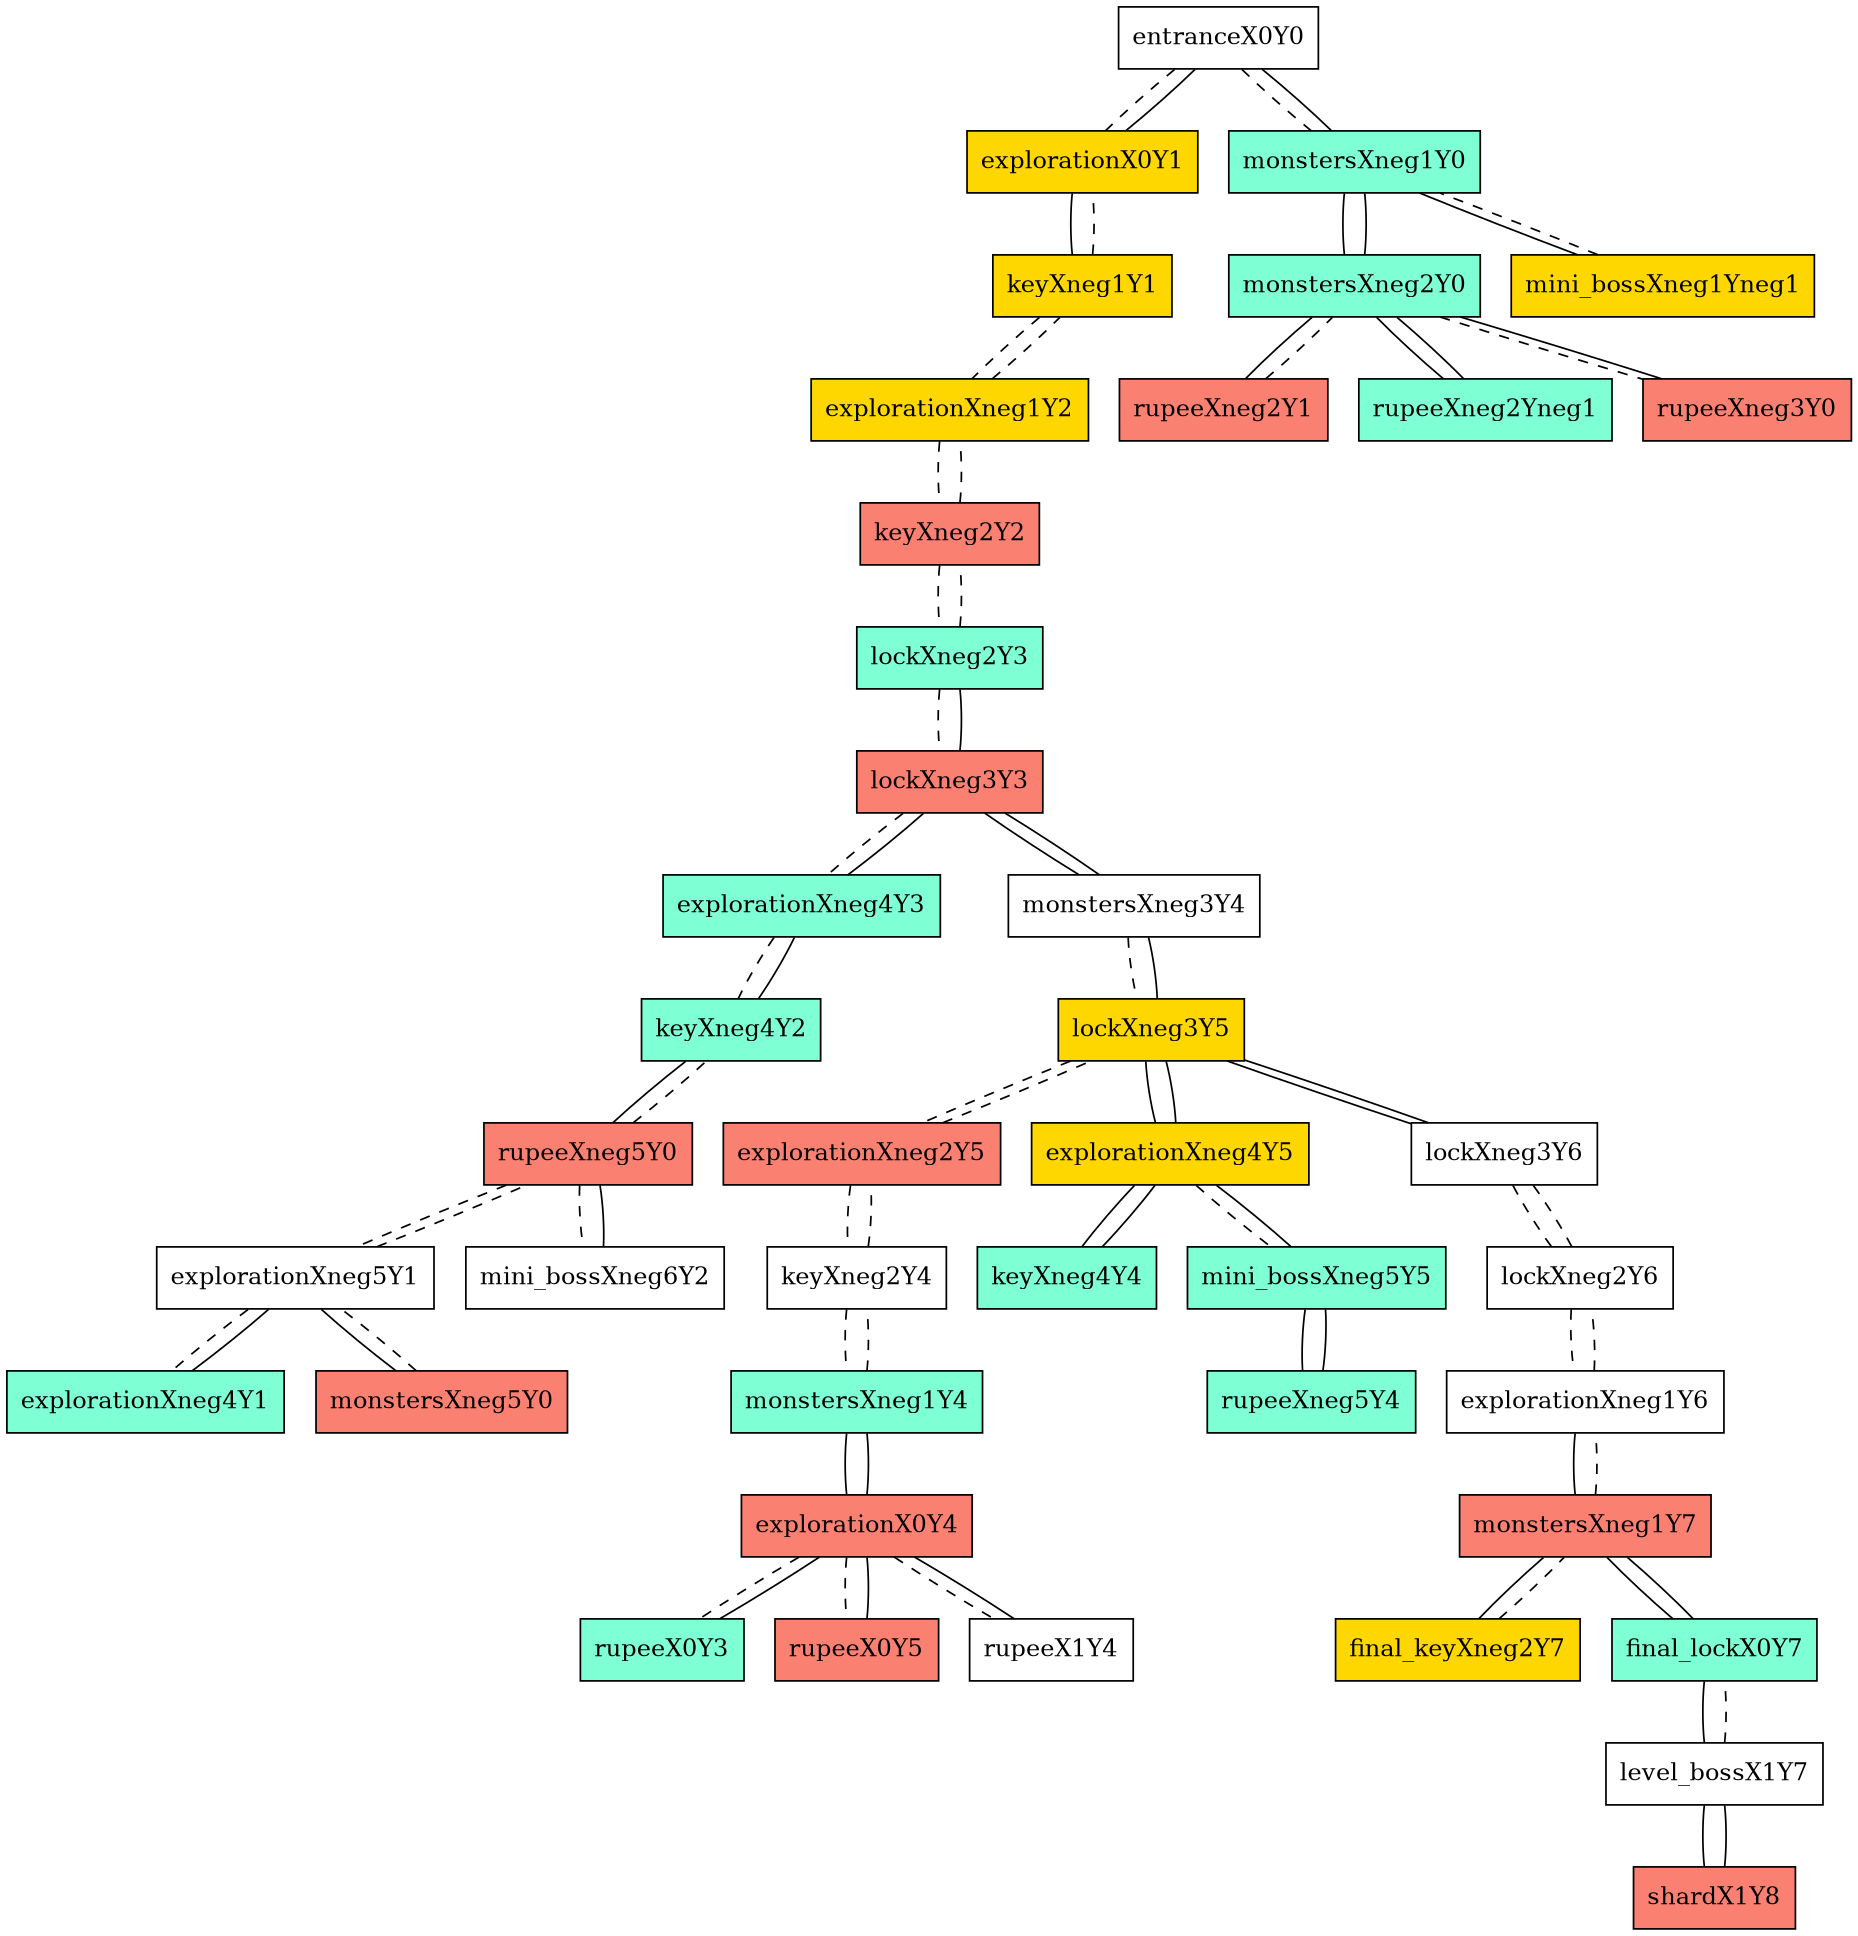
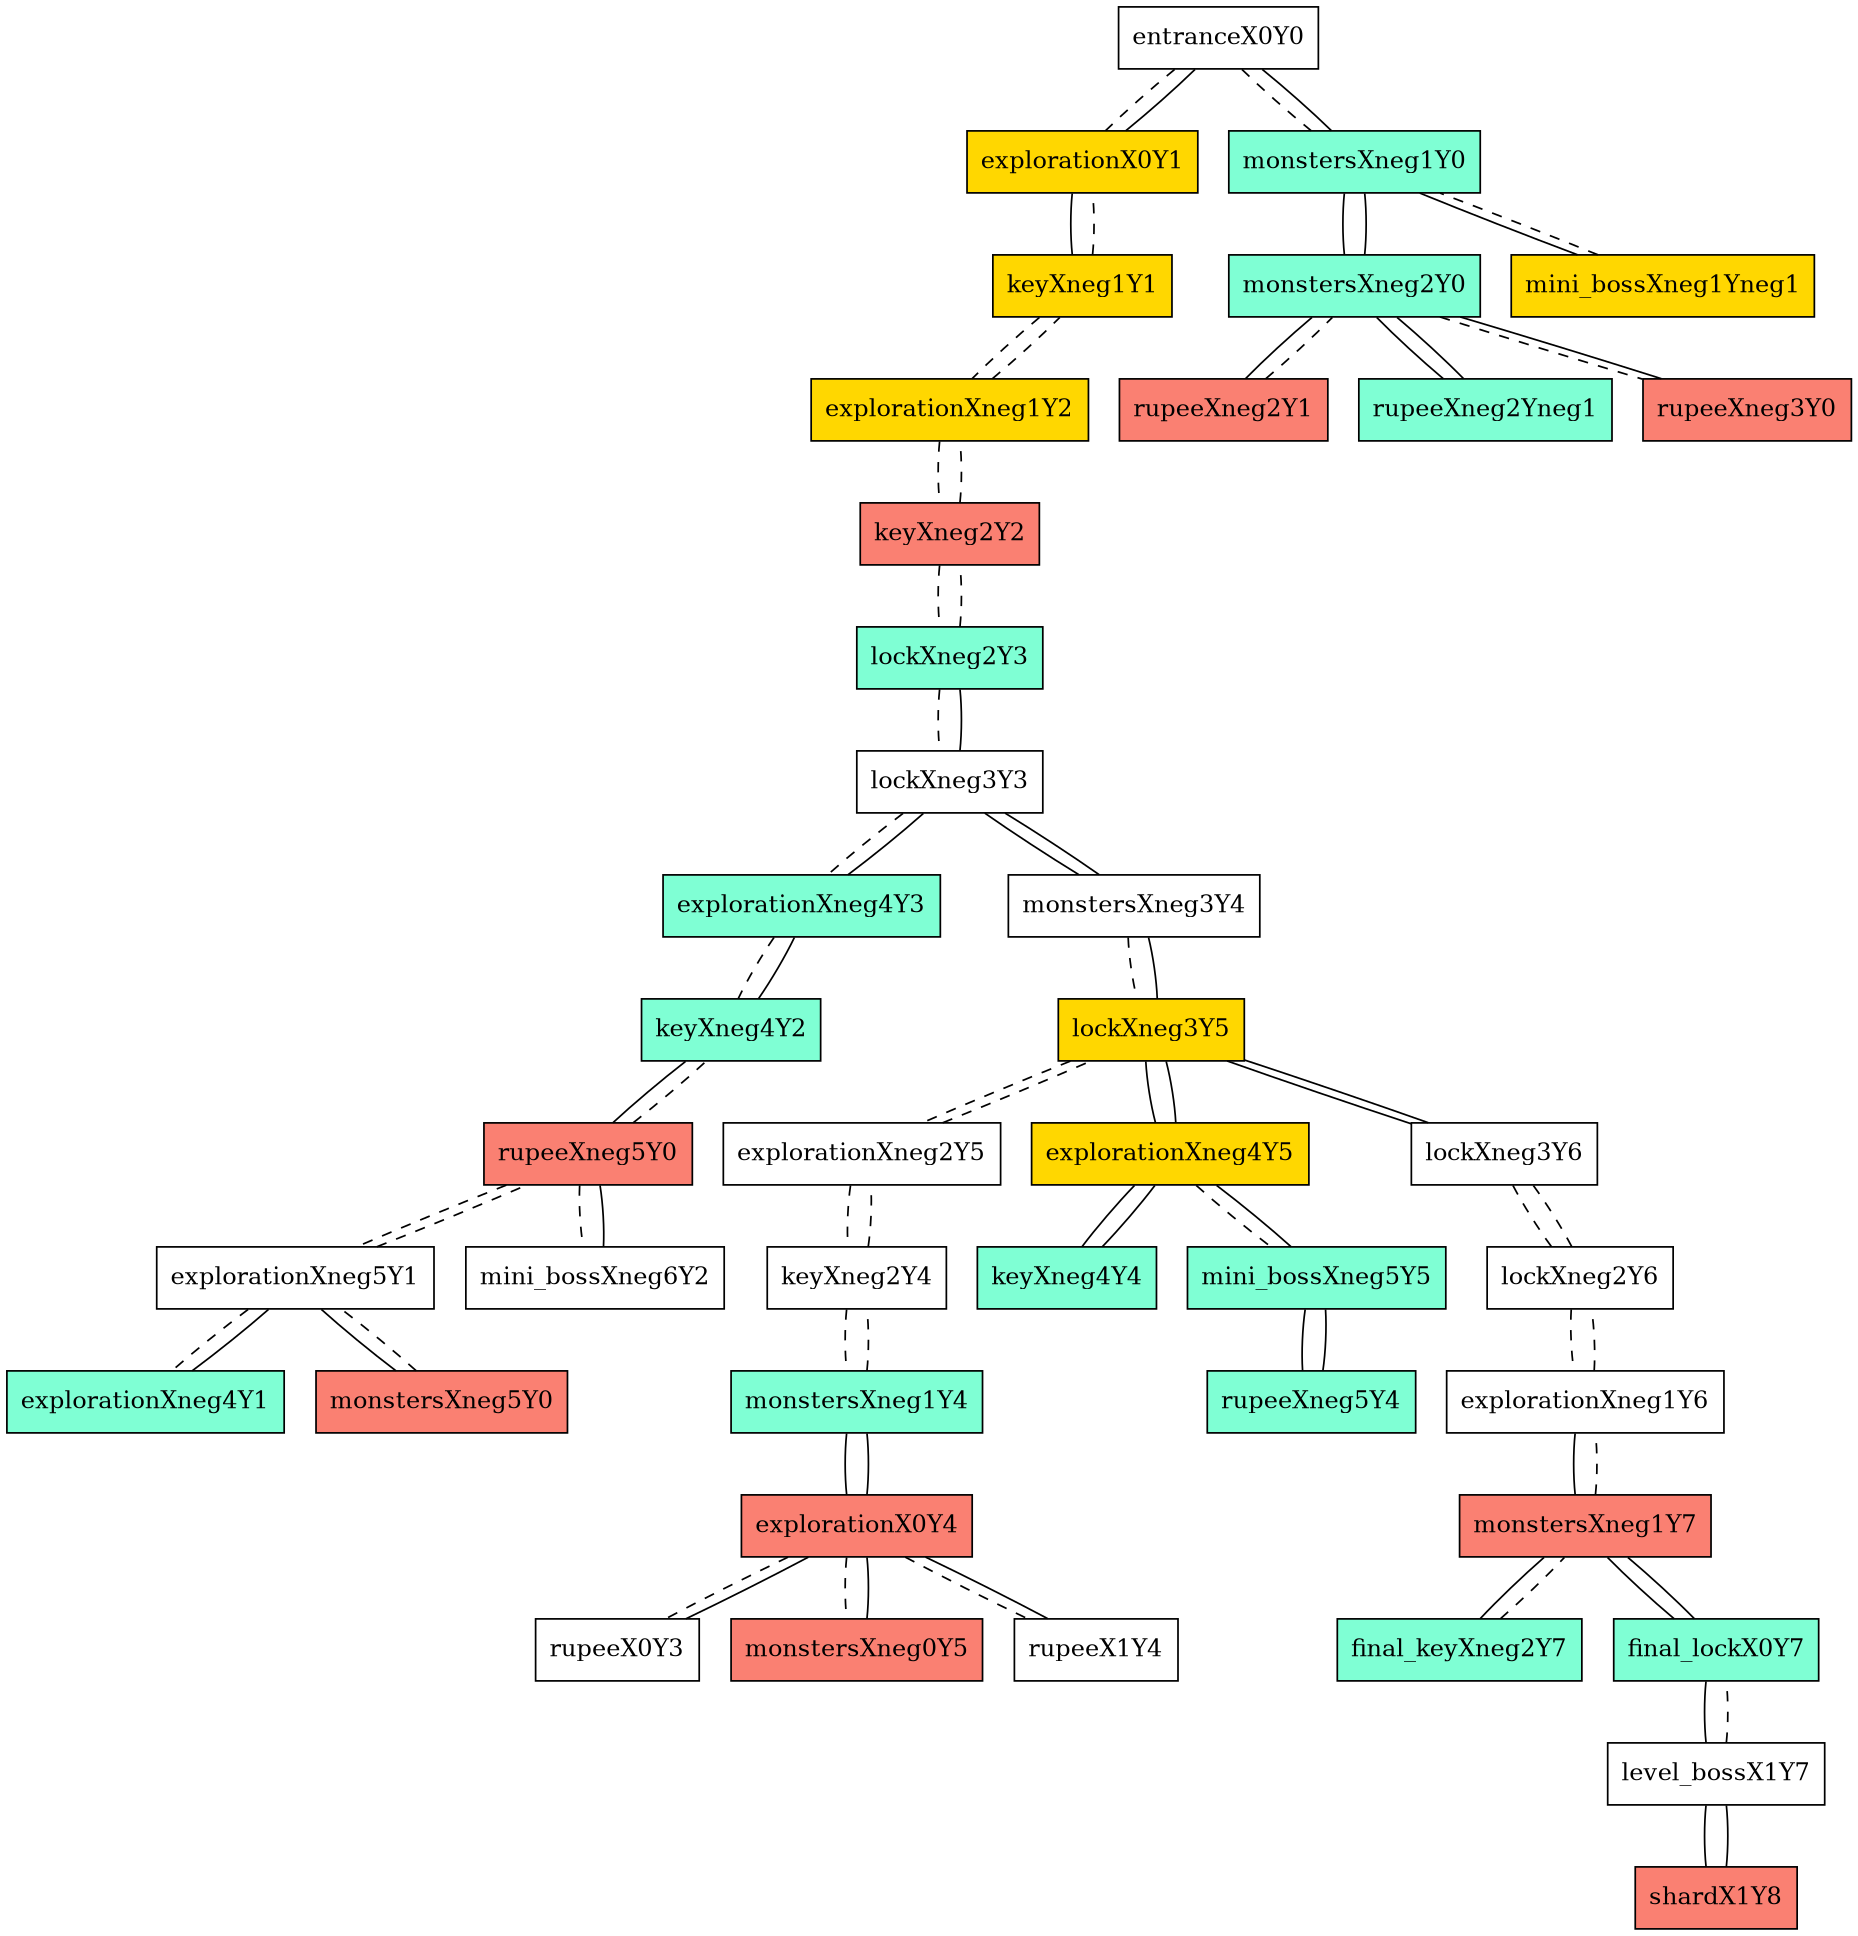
(950, 782) -> (950, 782)
(862, 1154) -> (862, 1154)
(662, 1650) -> (617, 1650)
(857, 1650) -> (857, 1650)
(1458, 1650) -> (1460, 1650)
